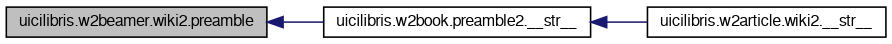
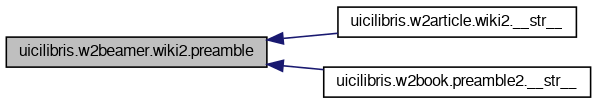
(627, 22) -> (311, 36)
